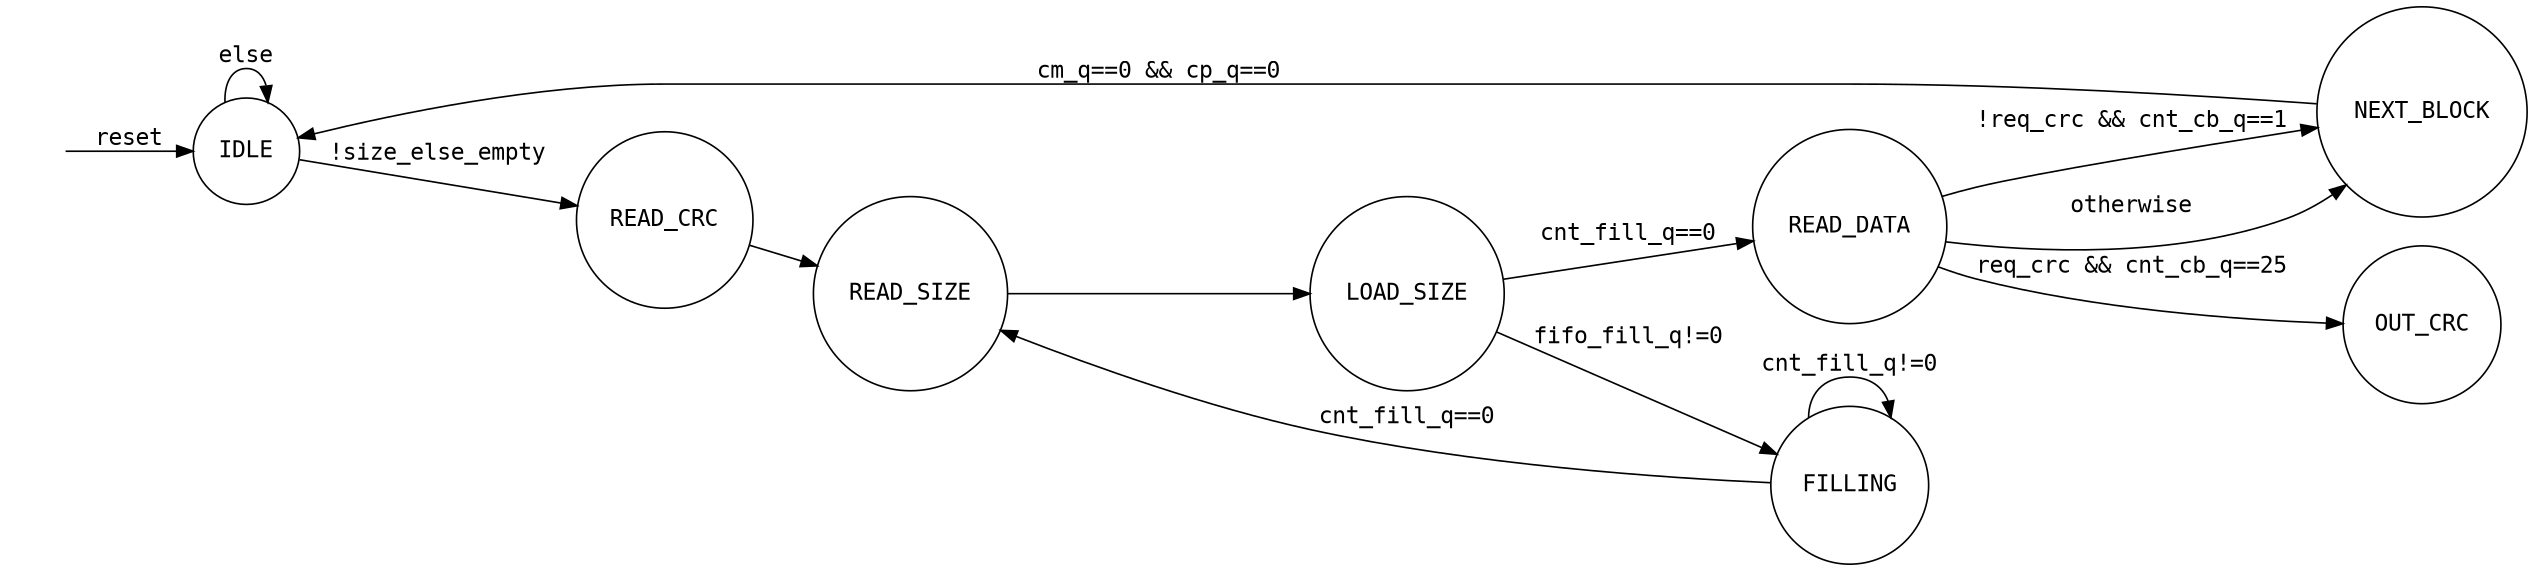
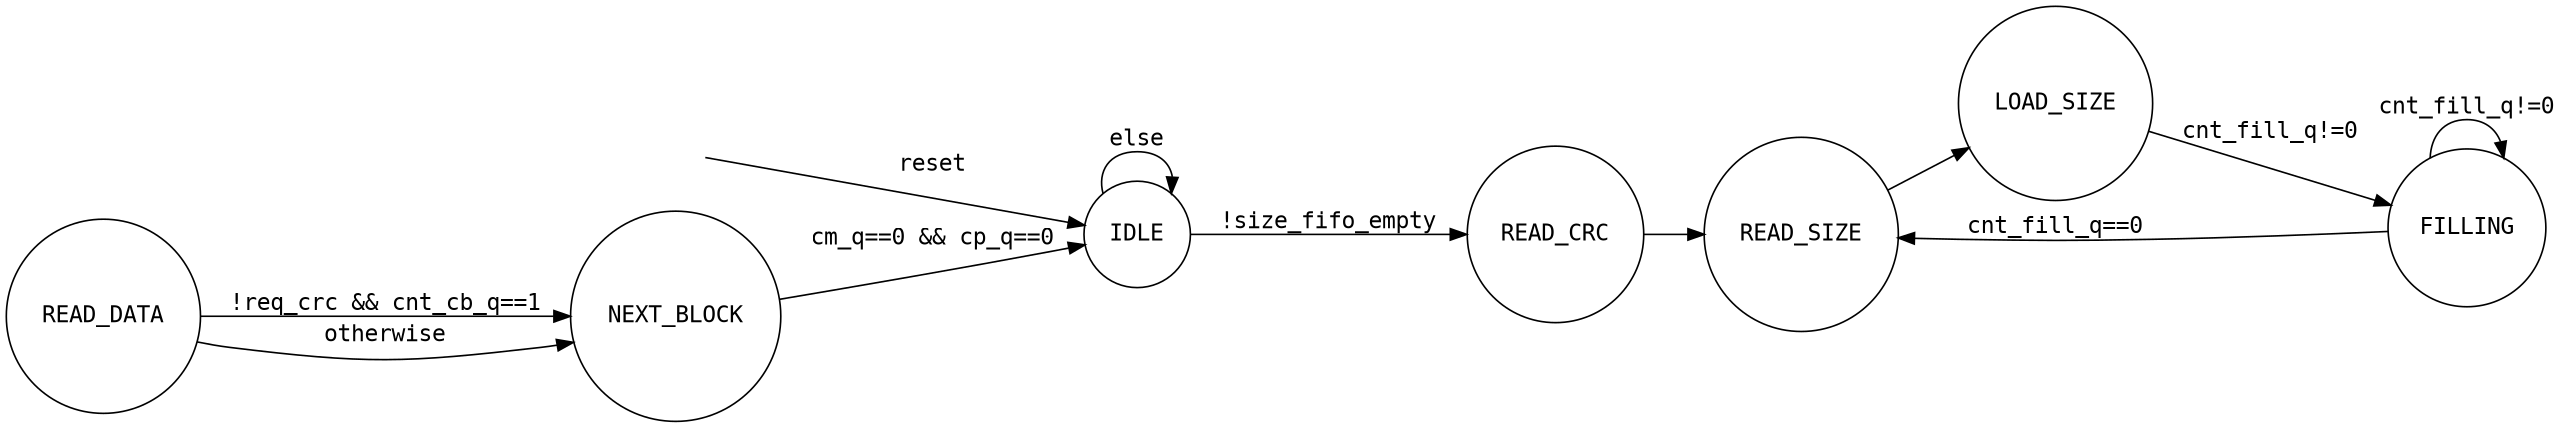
(438, 154) -> (1329, 222)
(1620, 261) -> none
(2422, 325) -> none
(1628, 337) -> (2270, 132)
